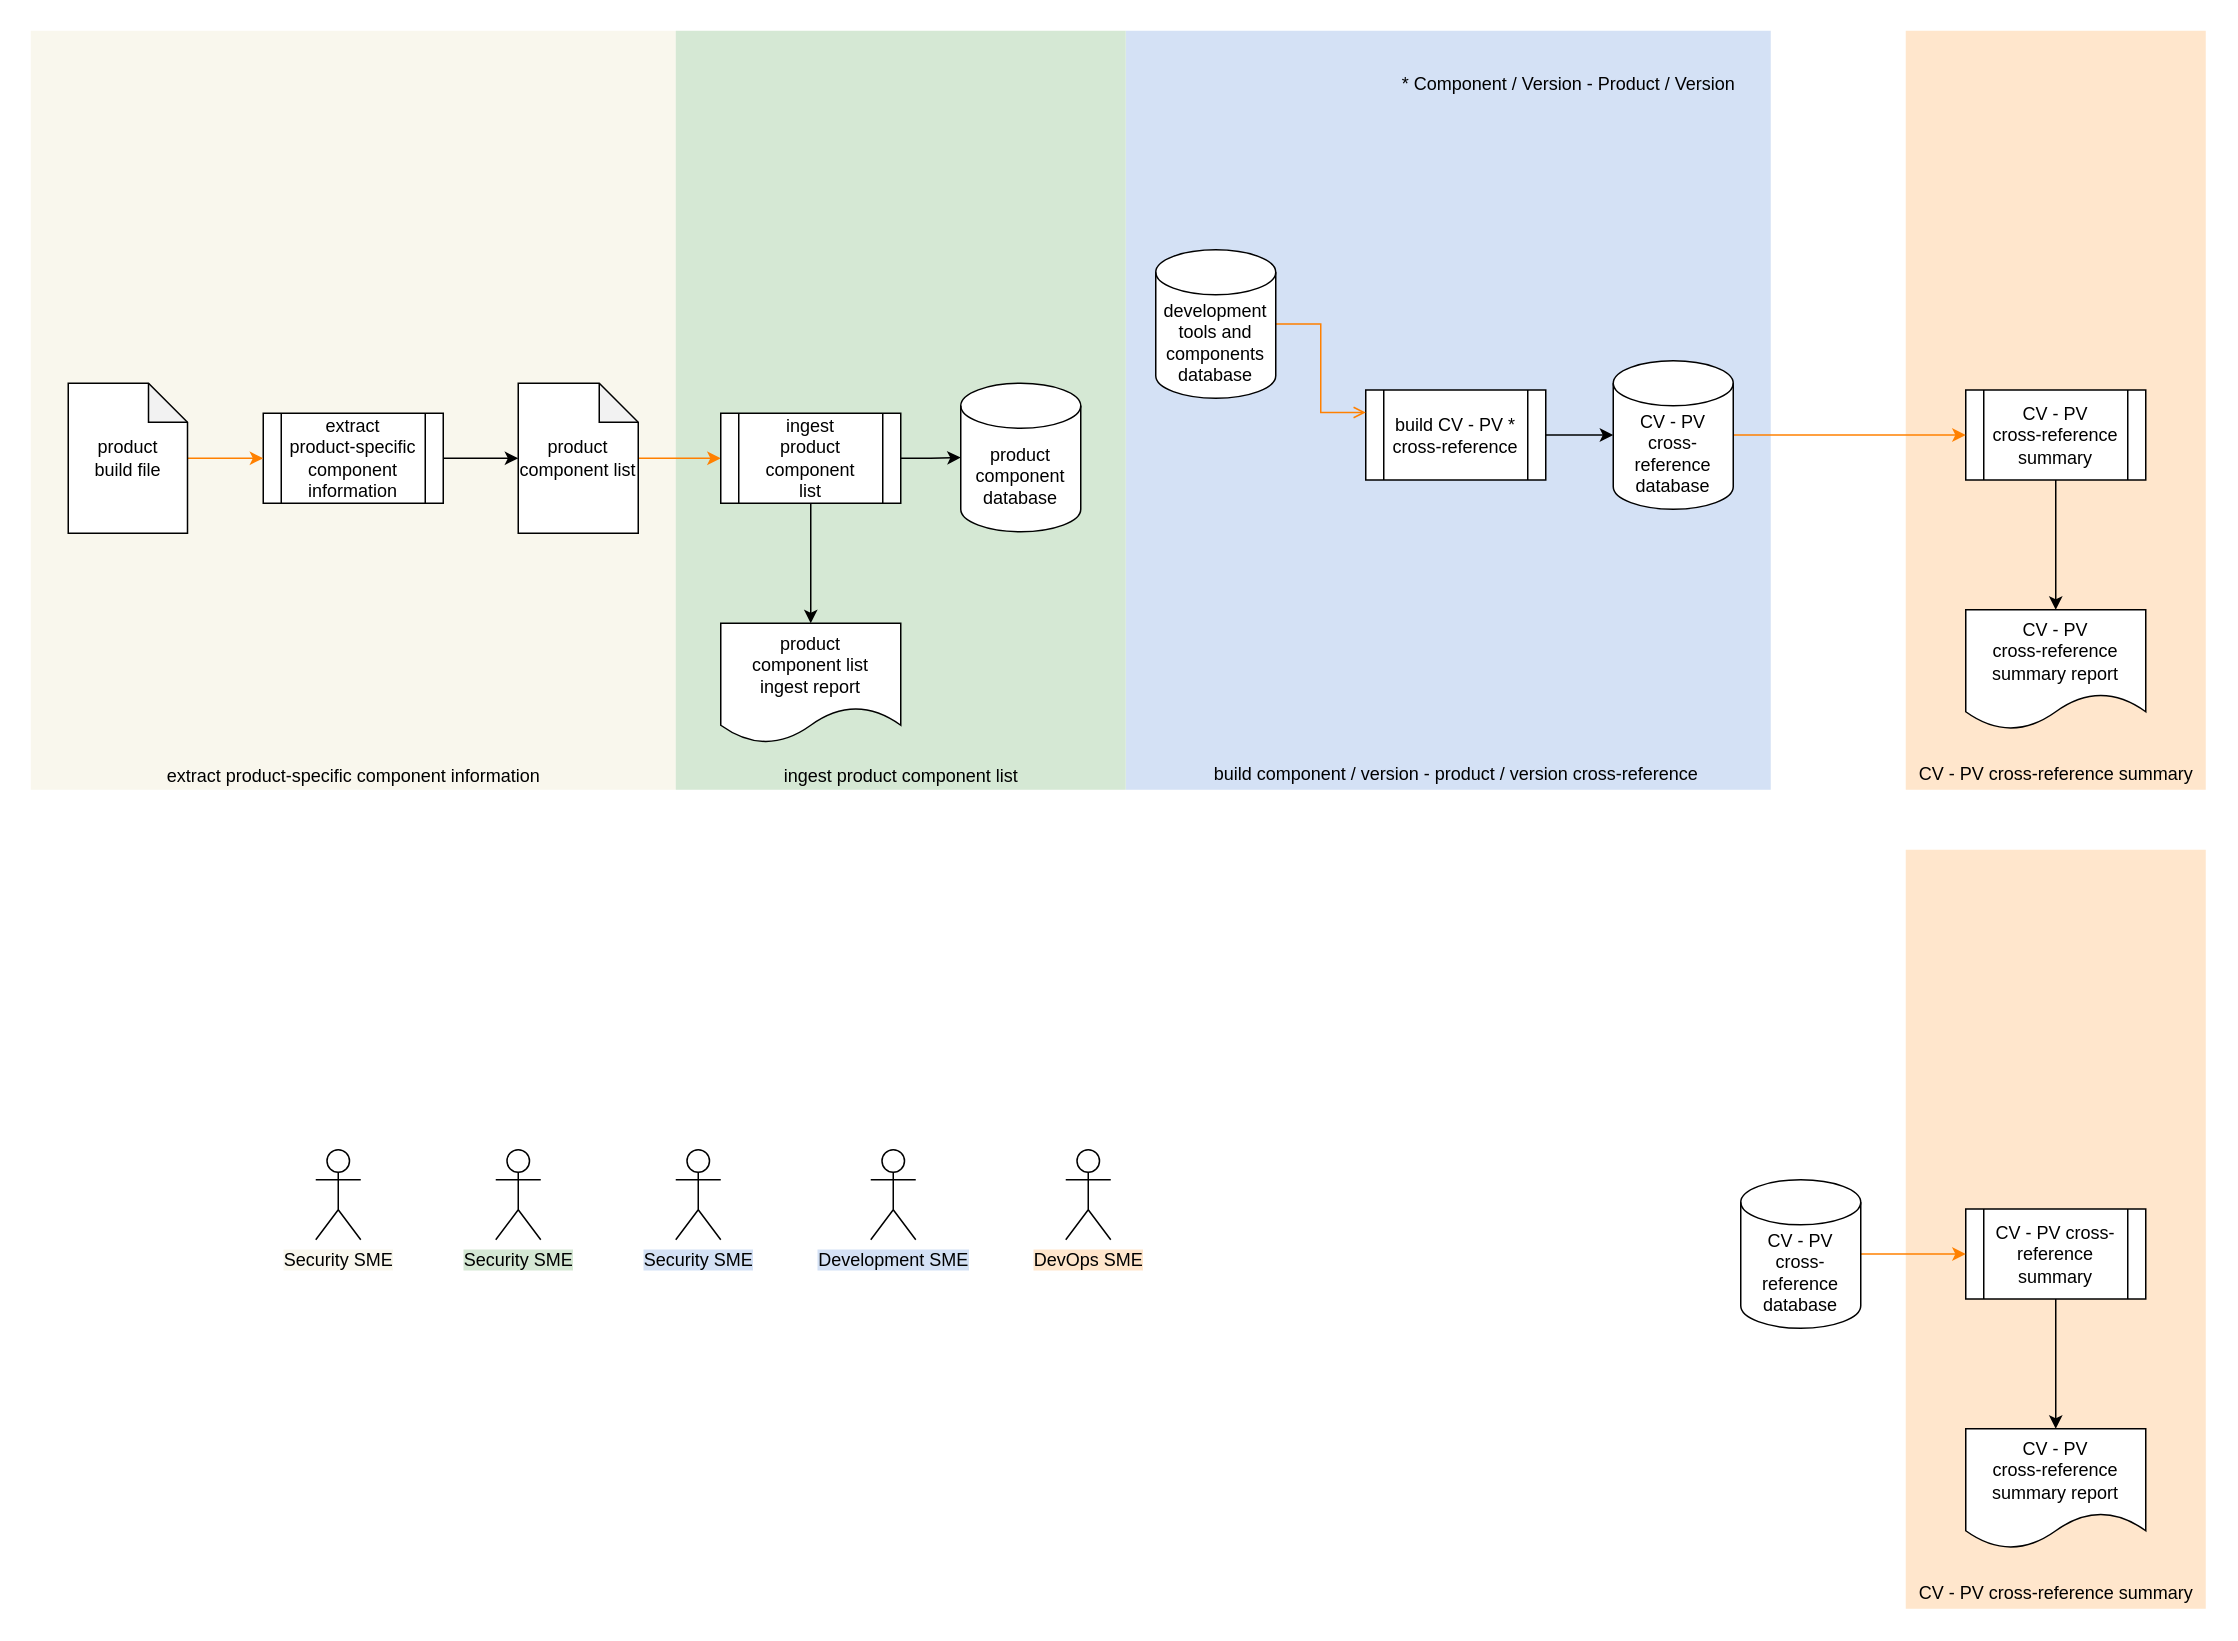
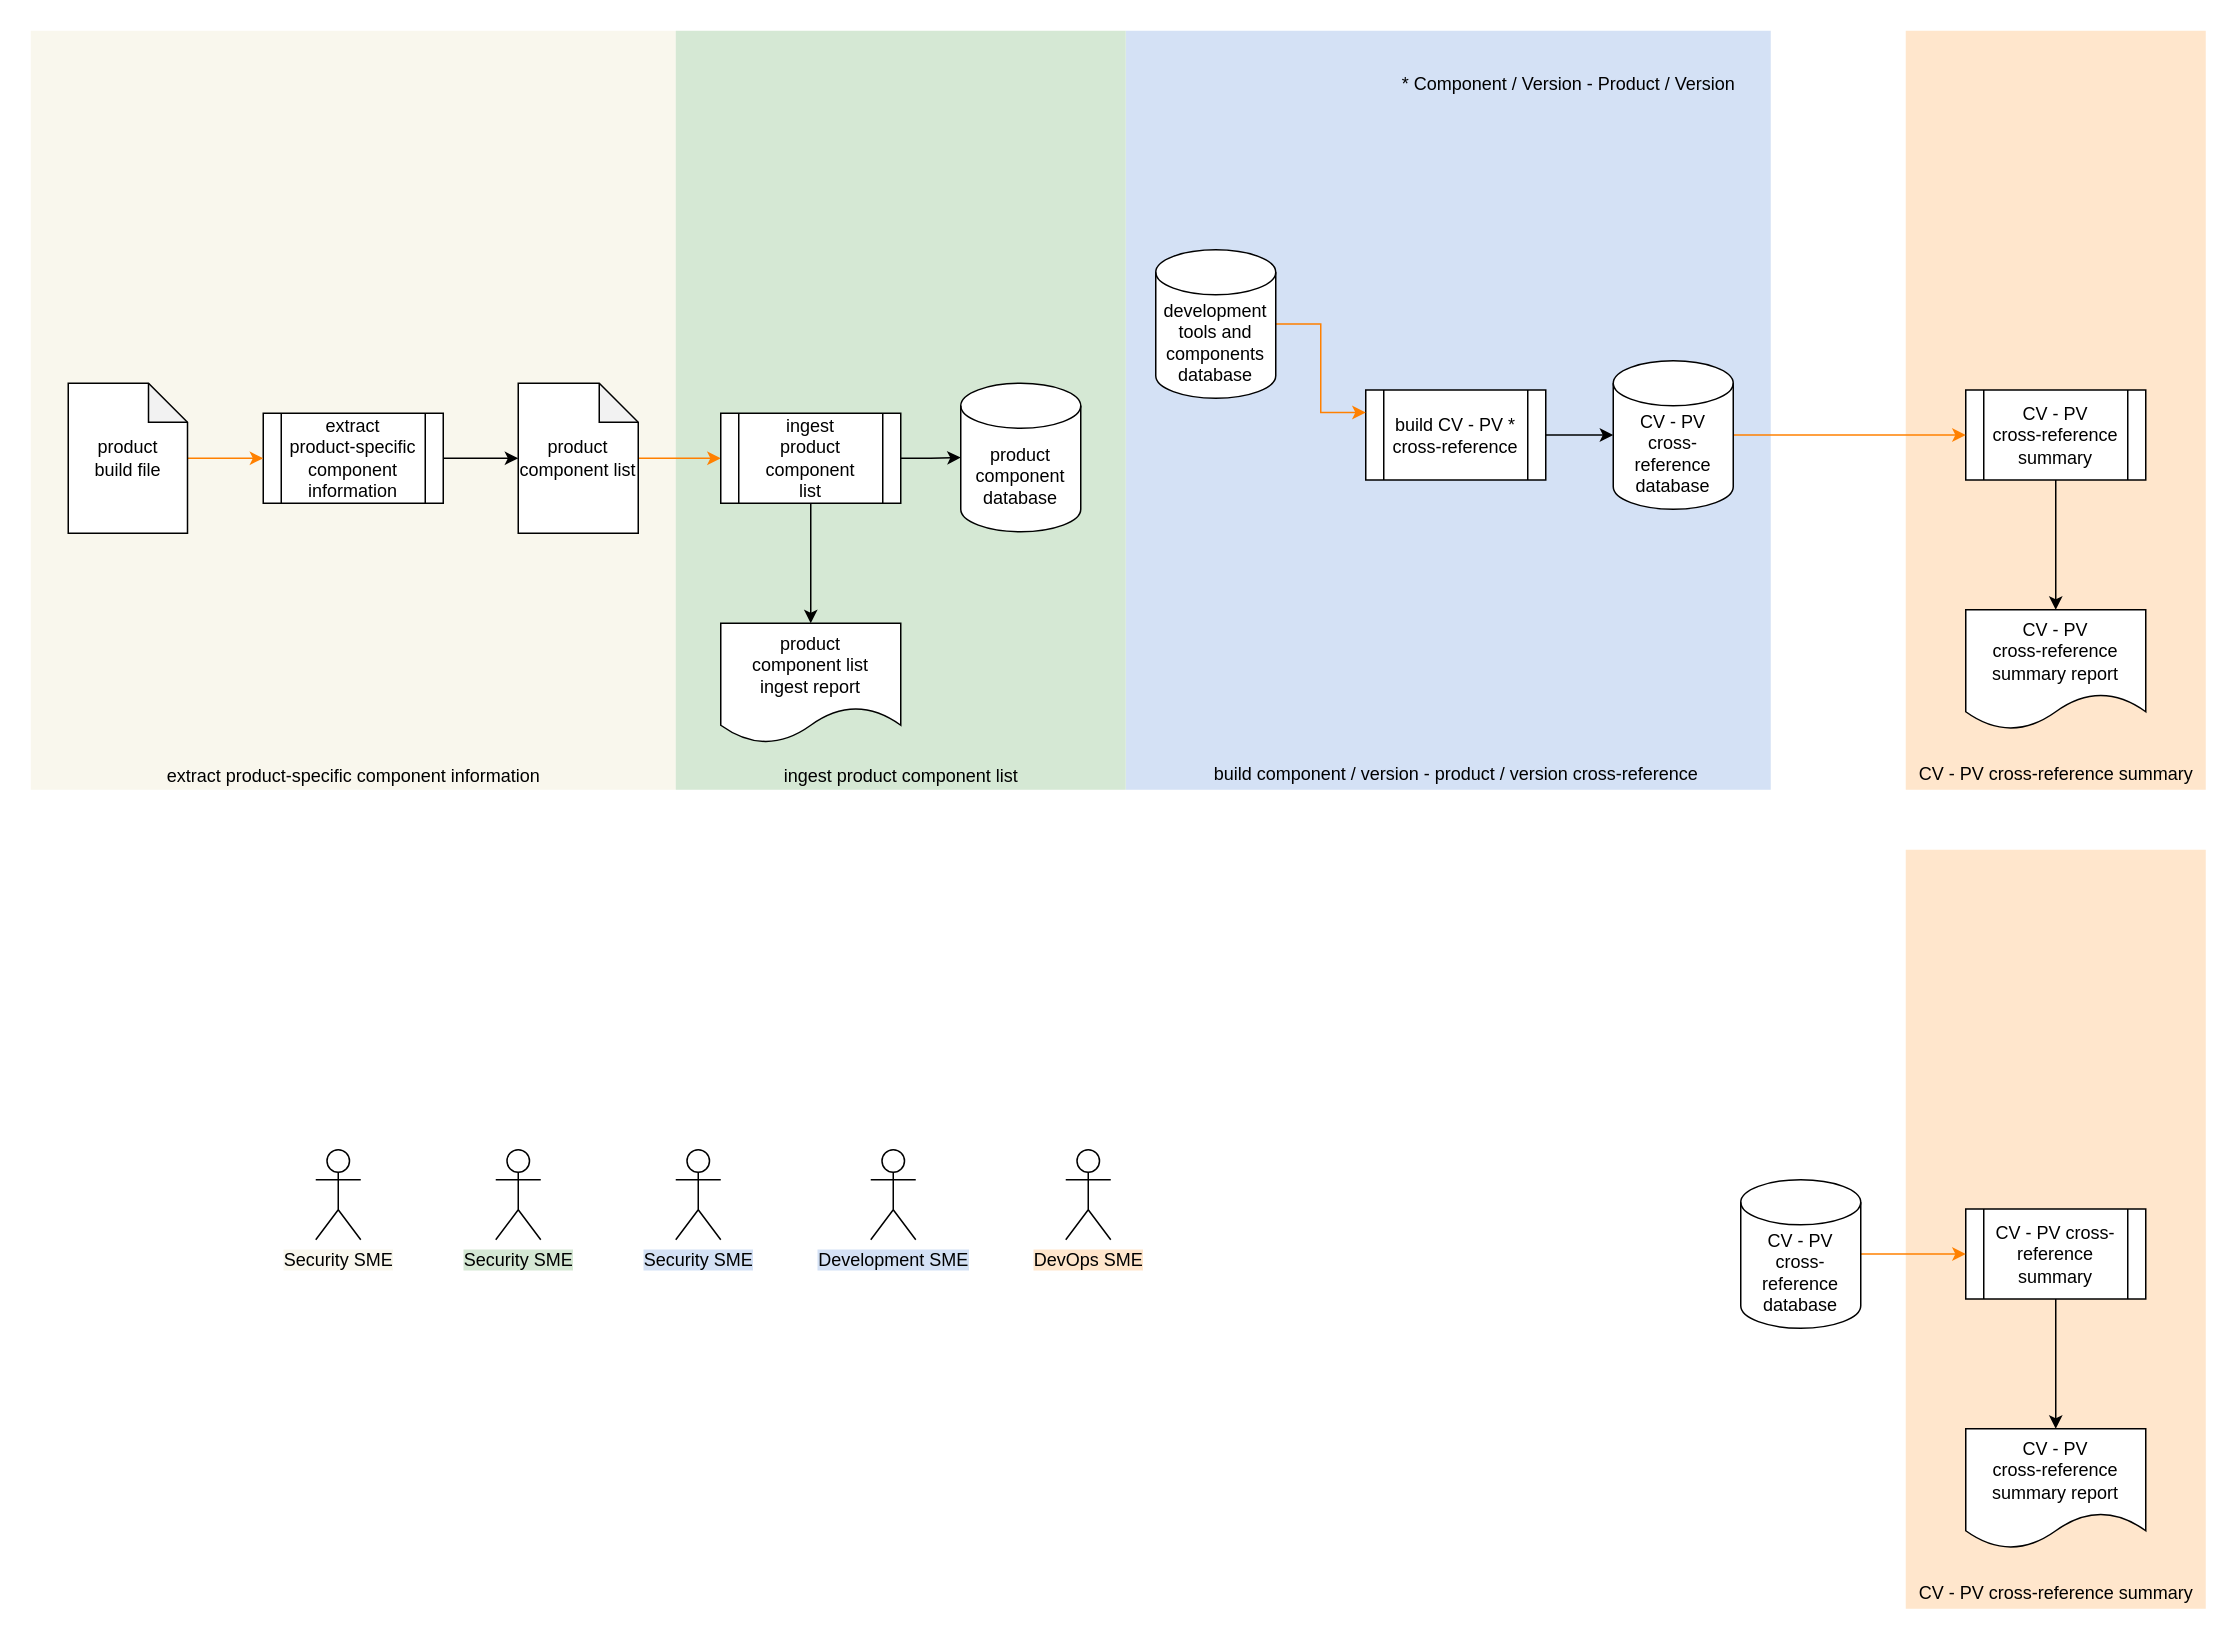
(1356, 413) -> (1354, 413)
